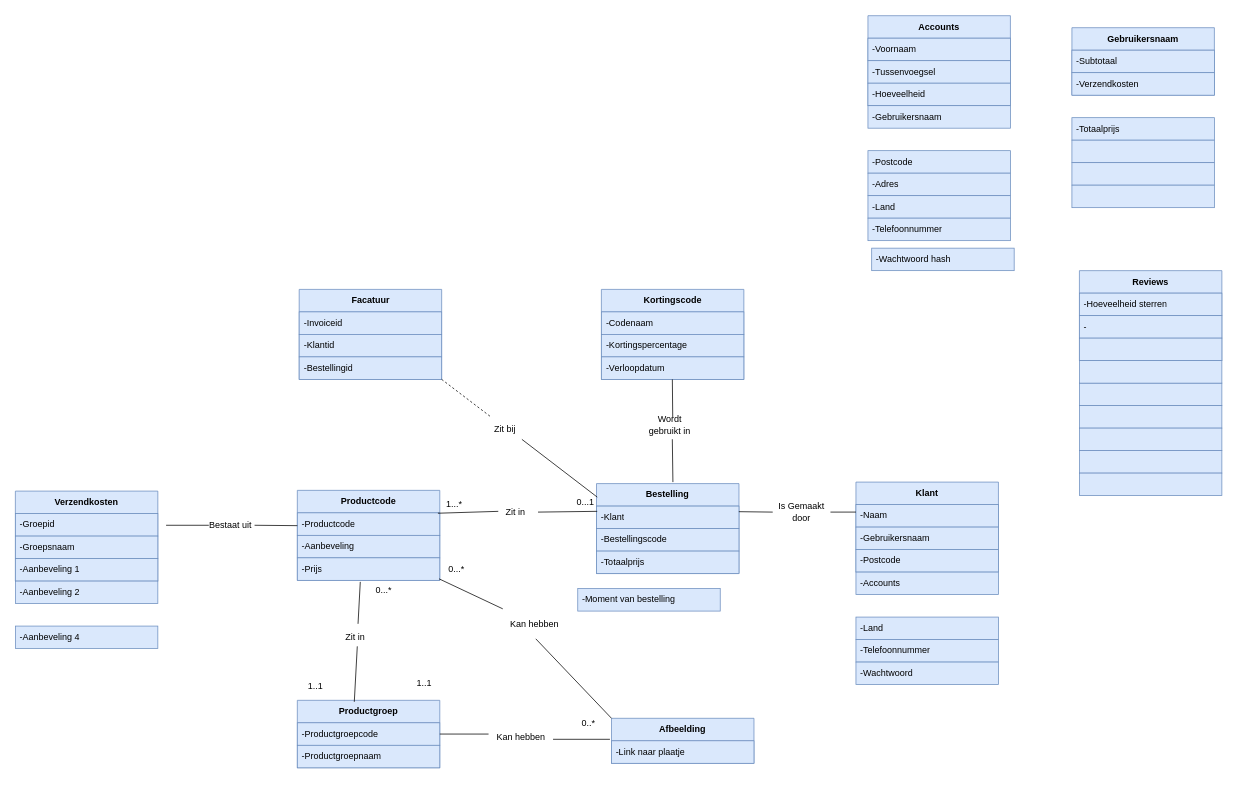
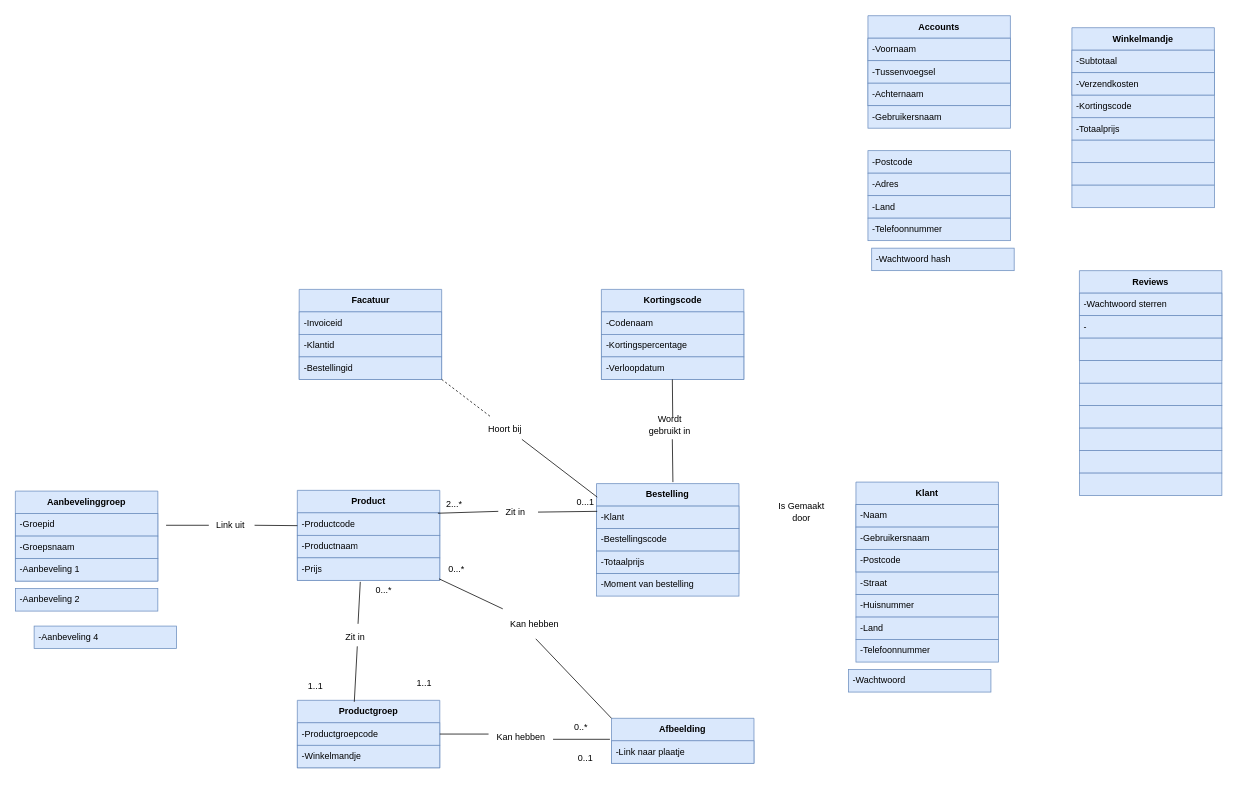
(1143, 39) -> (1143, 39)
(901, 94) -> (900, 94)
none -> (1143, 106)
(1131, 304) -> (1131, 304)
(505, 429) -> (505, 429)
(369, 501) -> (369, 501)
(87, 502) -> (87, 502)
(455, 504) -> (455, 504)
(756, 512) -> none
(843, 512) -> none
(231, 525) -> (231, 525)
(330, 546) -> (332, 546)
(883, 583) -> (878, 583)
(87, 592) -> (87, 600)
(649, 600) -> (668, 585)
none -> (927, 606)
(87, 637) -> (105, 637)
(927, 673) -> (920, 681)
(588, 723) -> (581, 727)
(345, 756) -> (332, 756)
none -> (585, 759)
